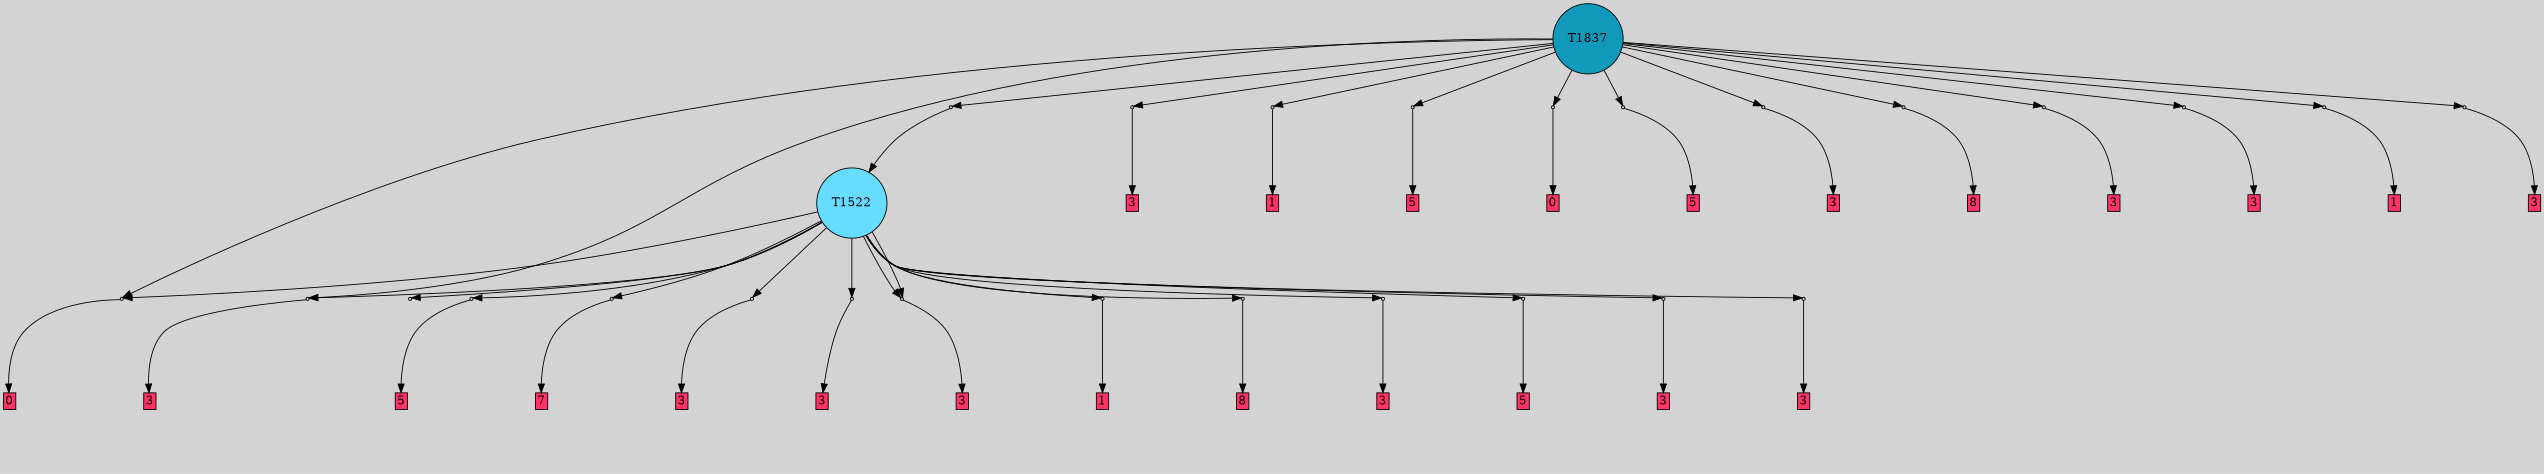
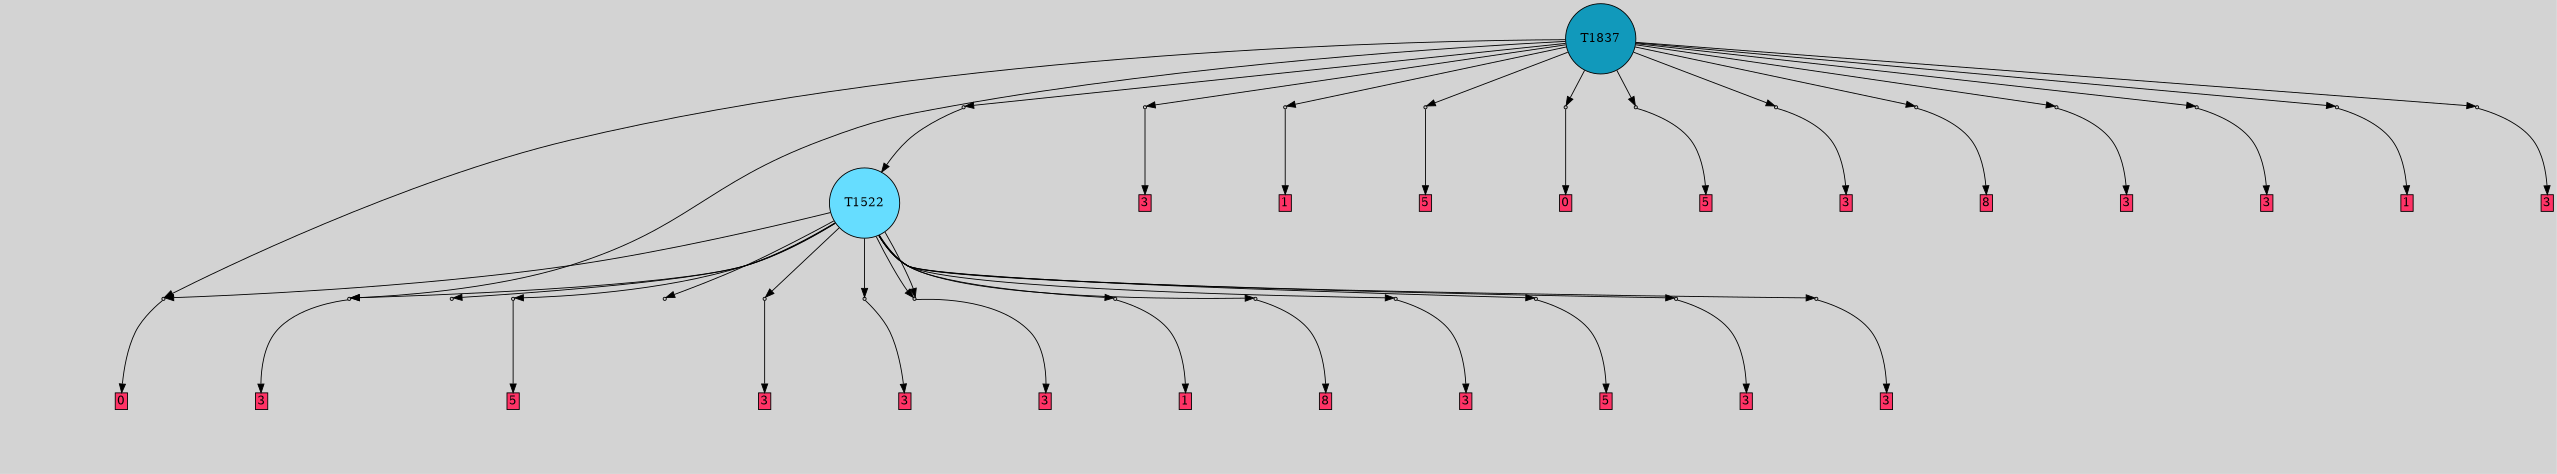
(542, 401) -> none
